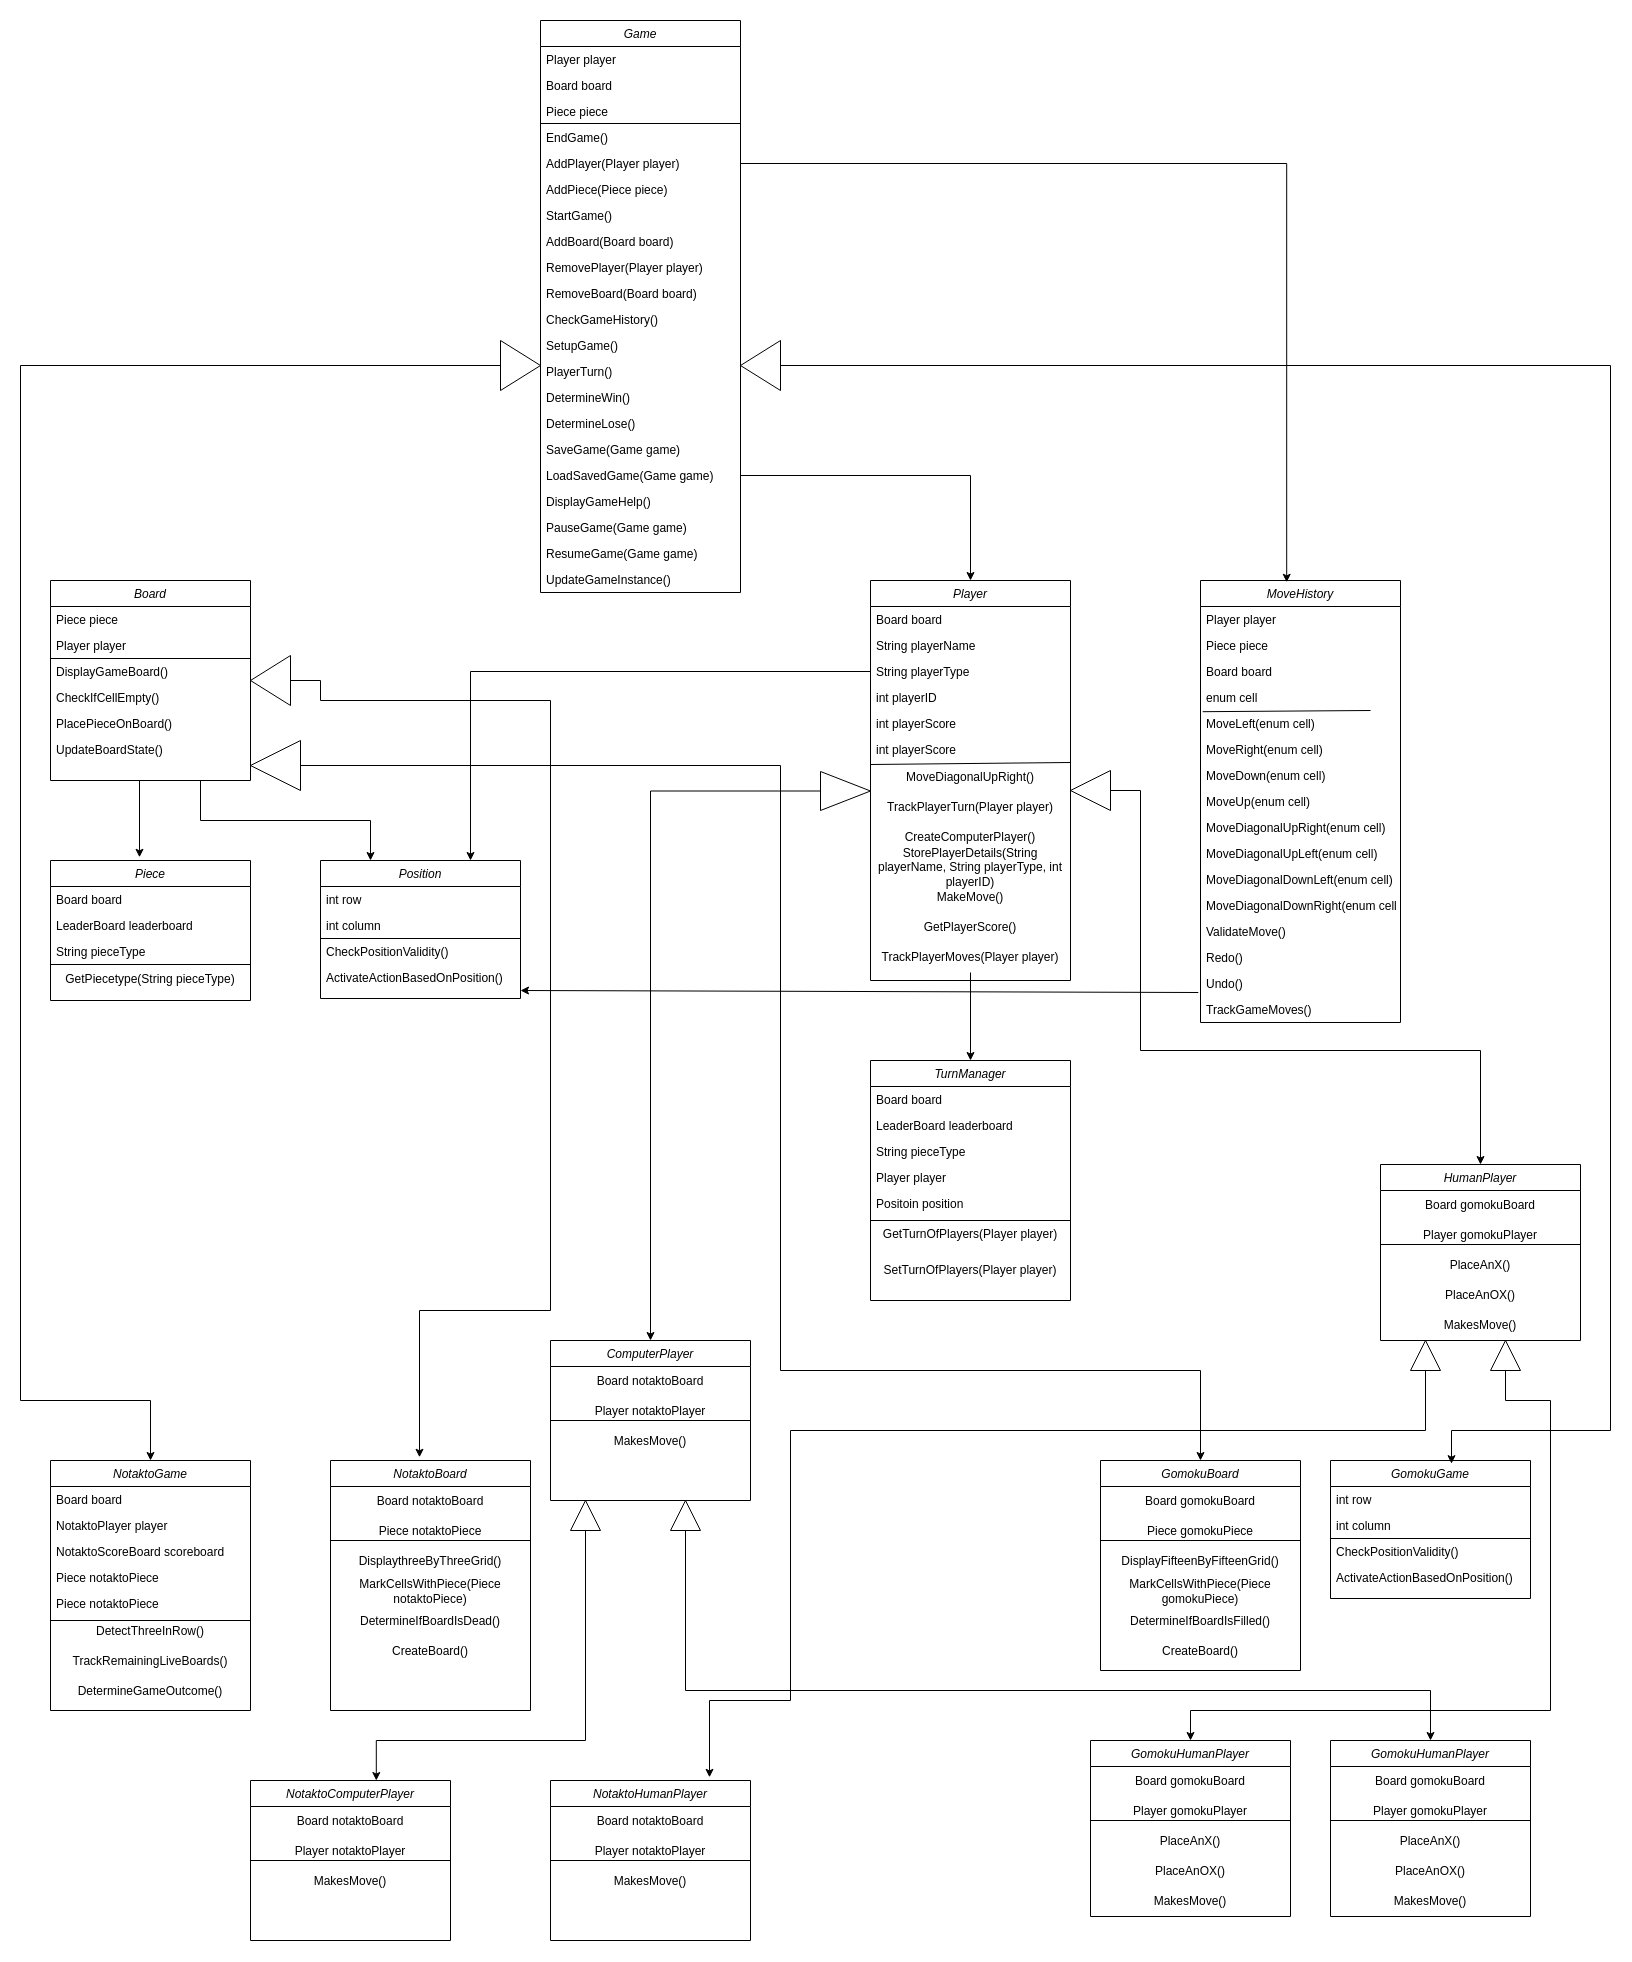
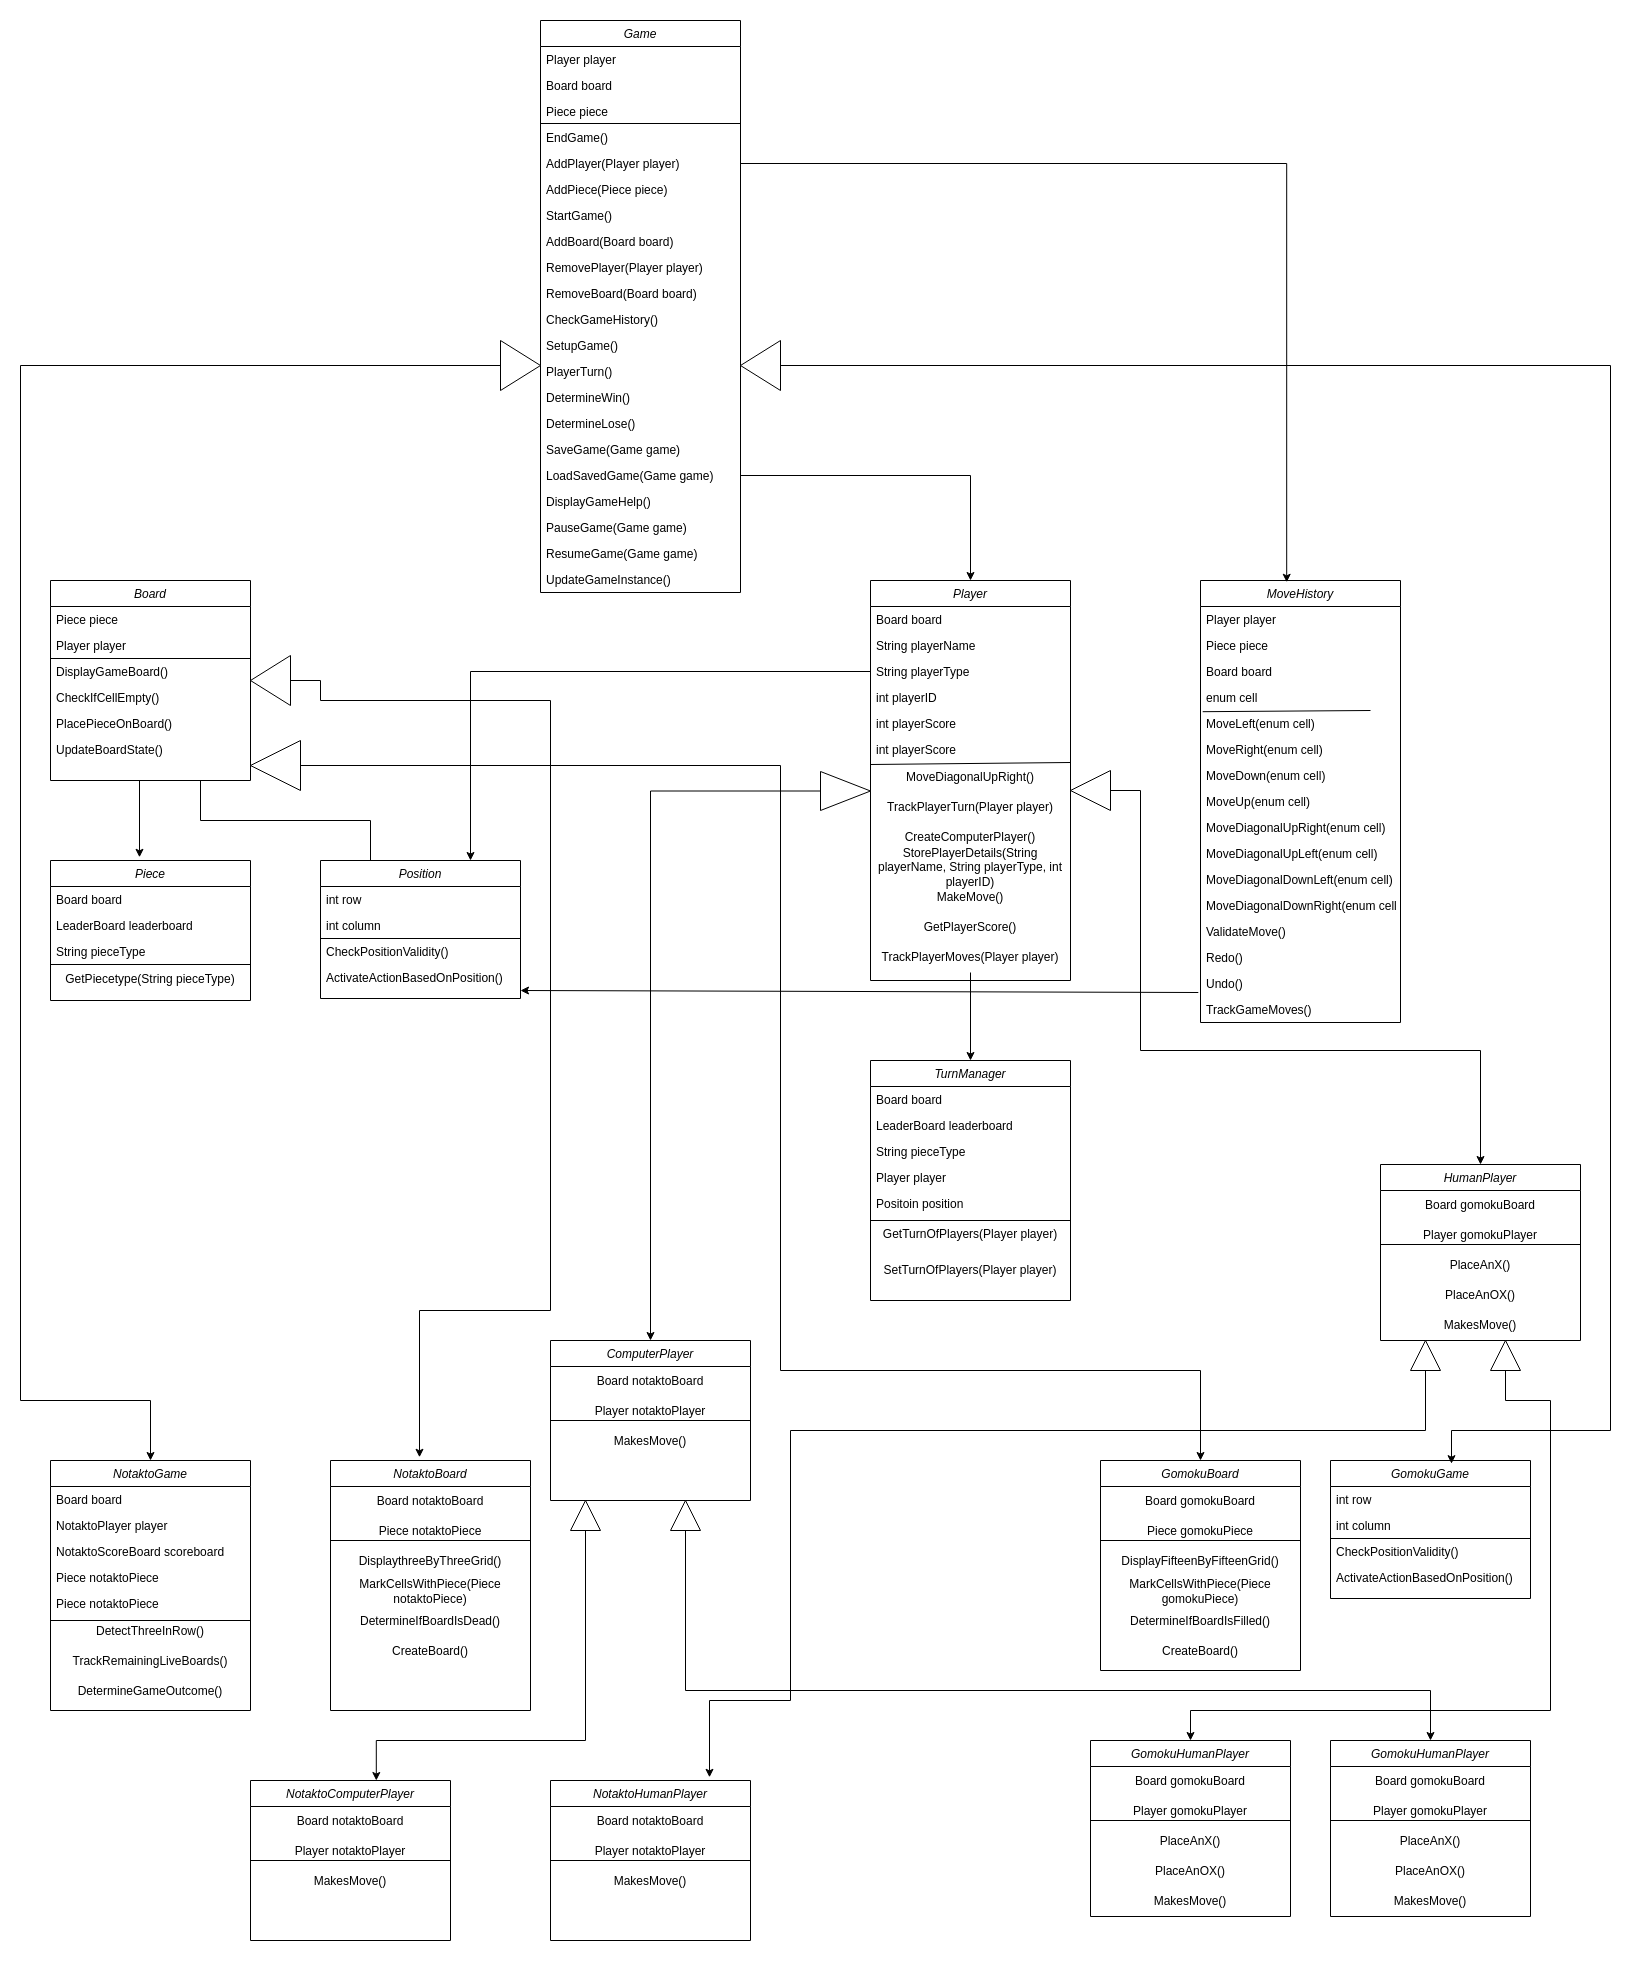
(371, 852) -> (371, 855)
